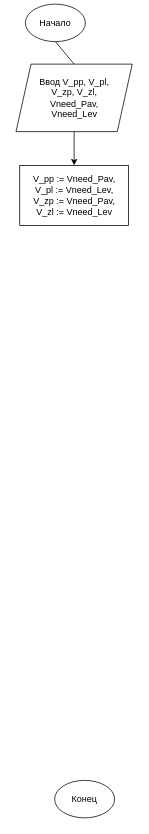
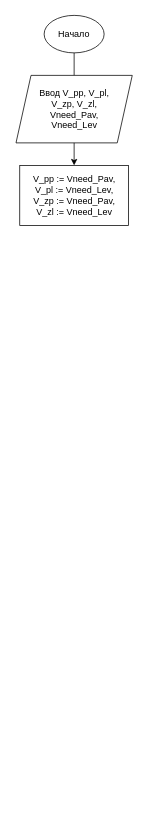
(55, 23) -> (74, 34)
(74, 98) -> (74, 109)
(84, 799) -> none
